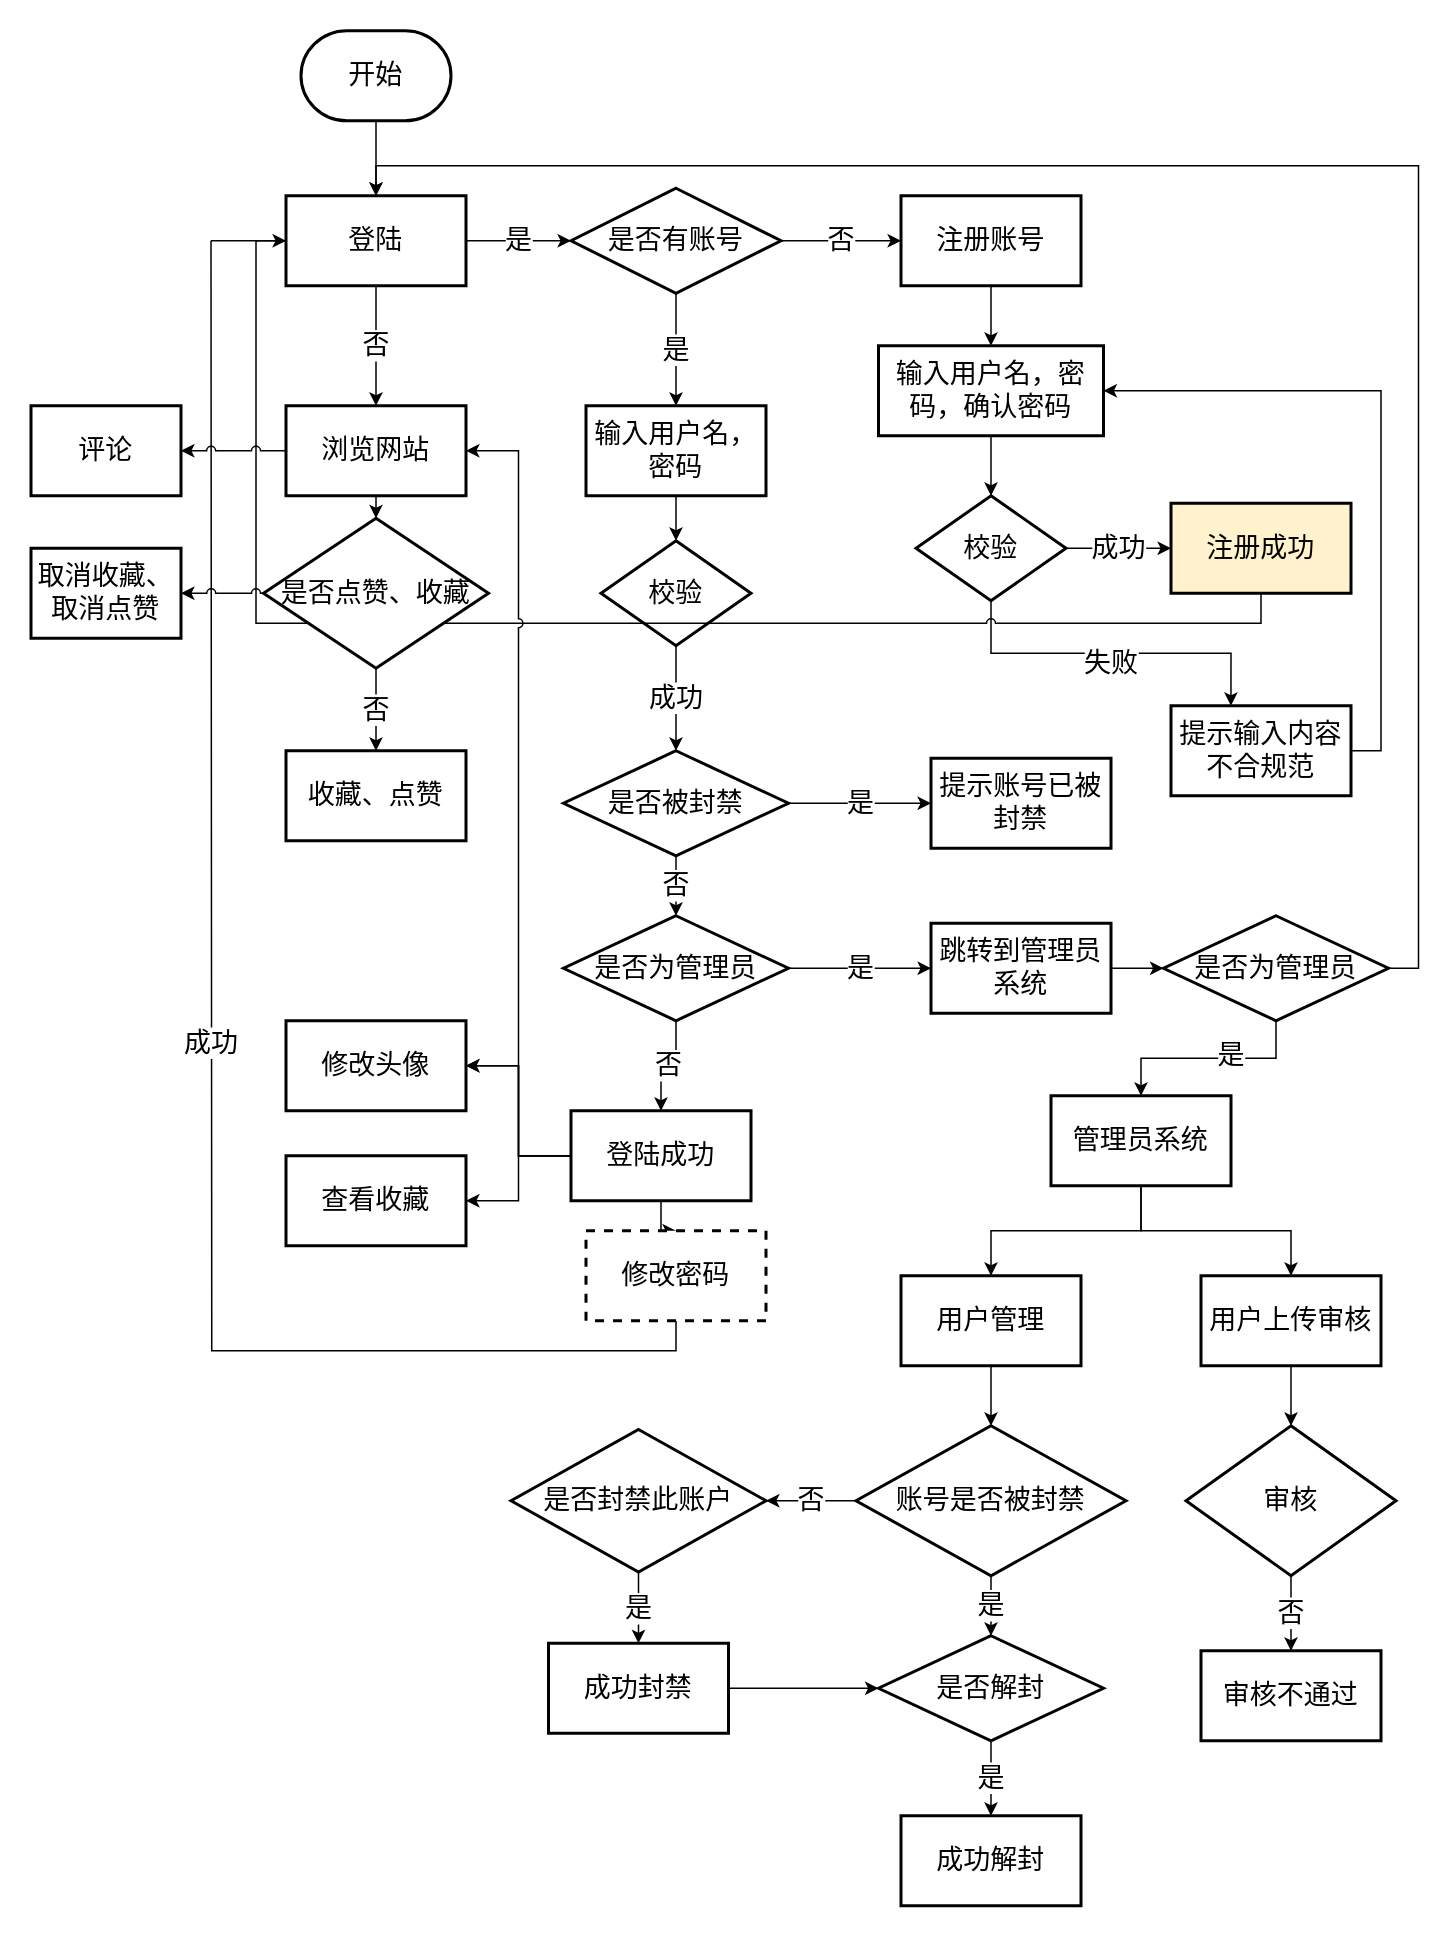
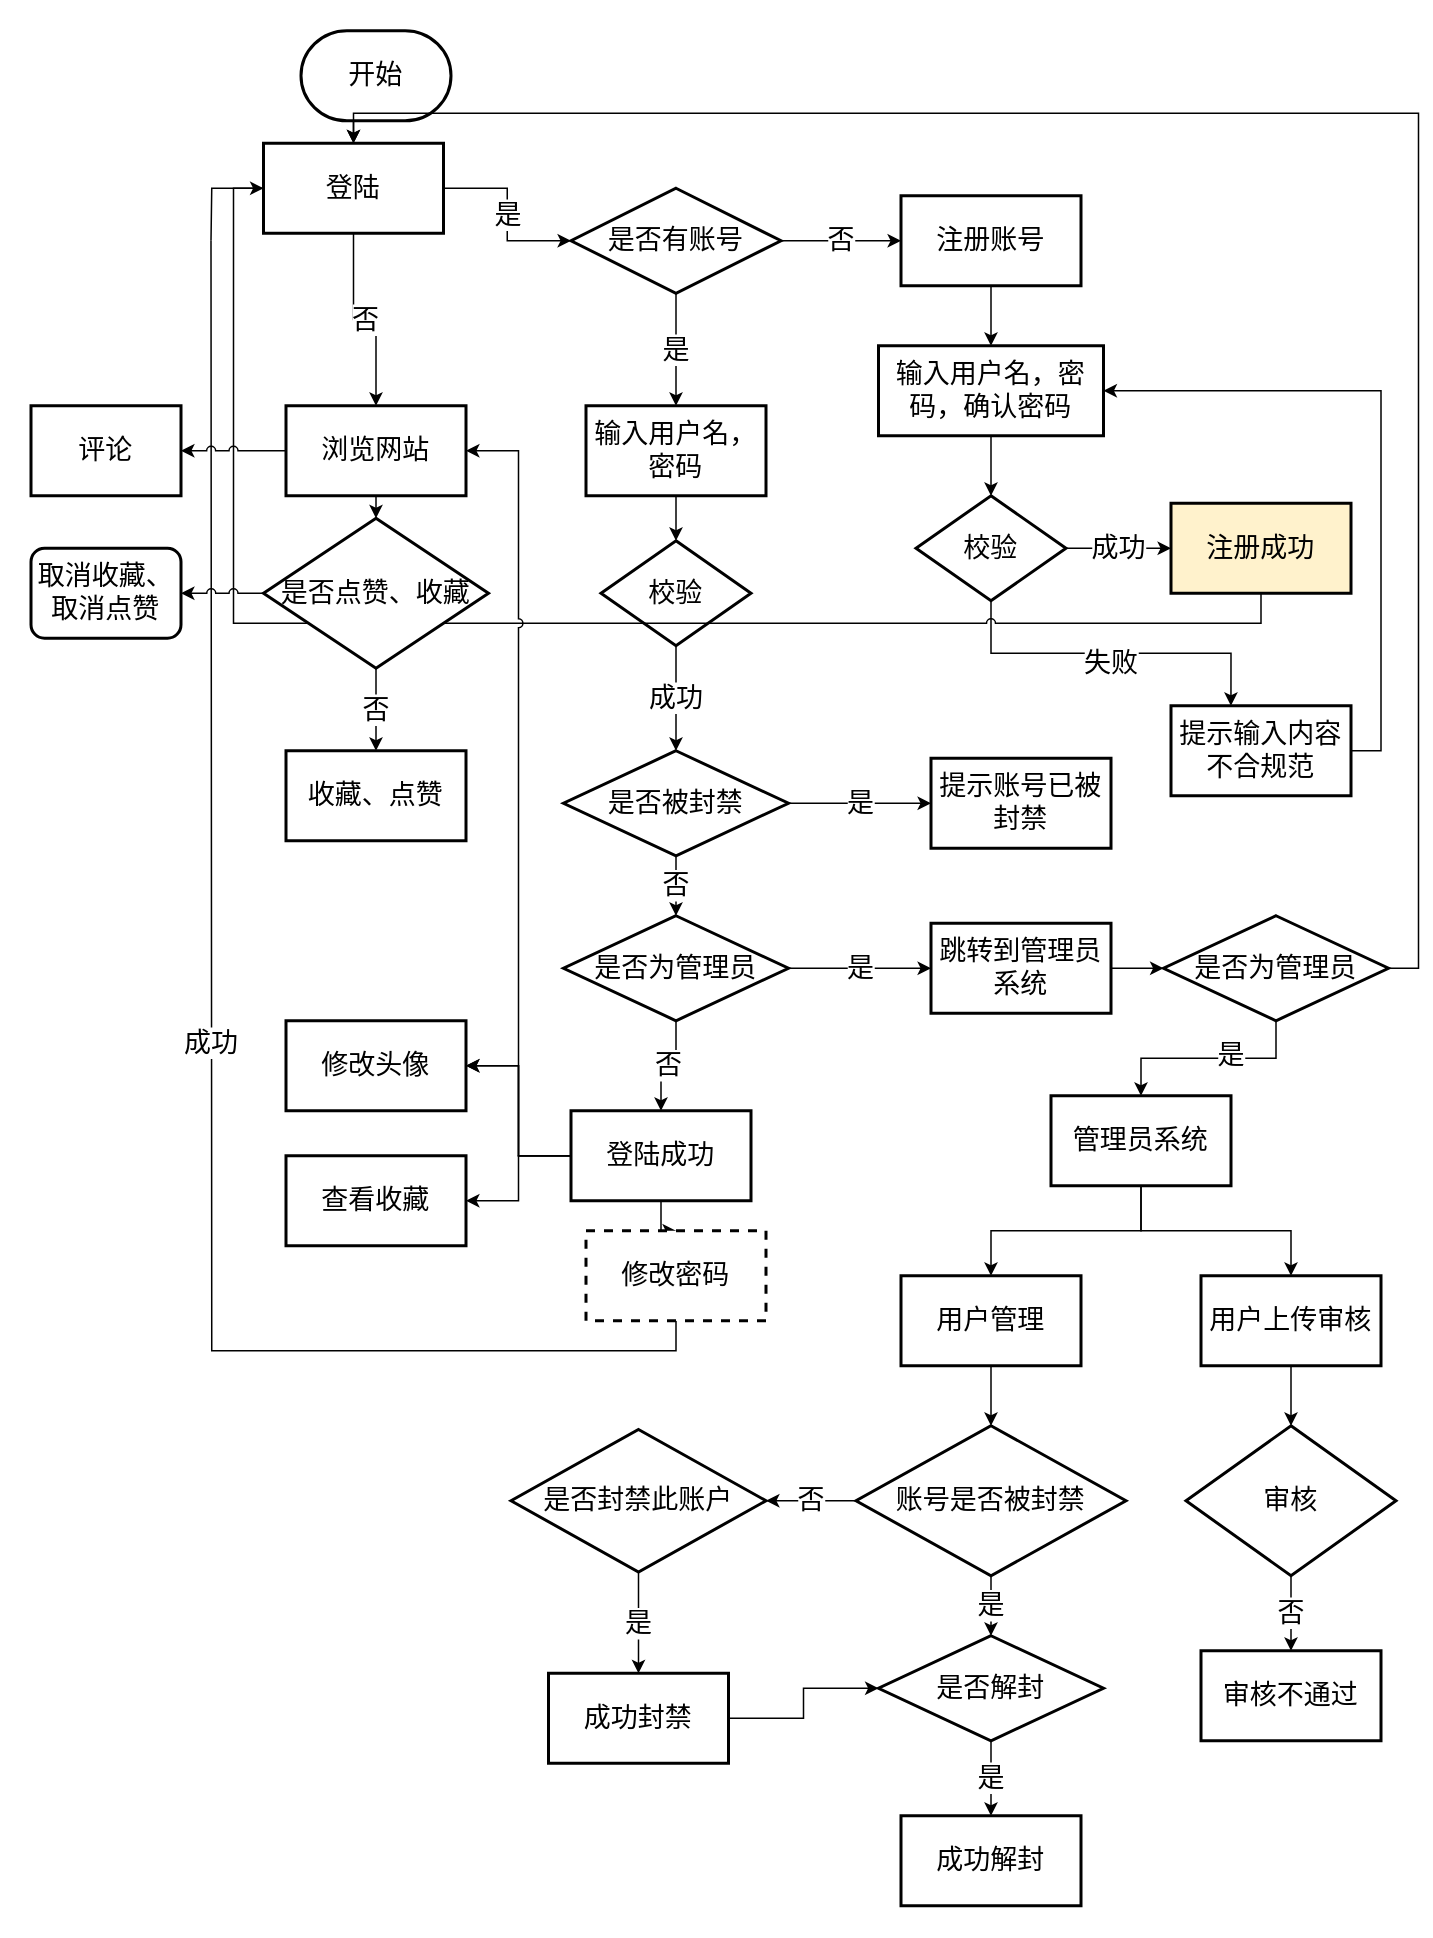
(376, 241) -> (353, 188)
(106, 593) -> (106, 593)
(638, 1688) -> (638, 1718)
